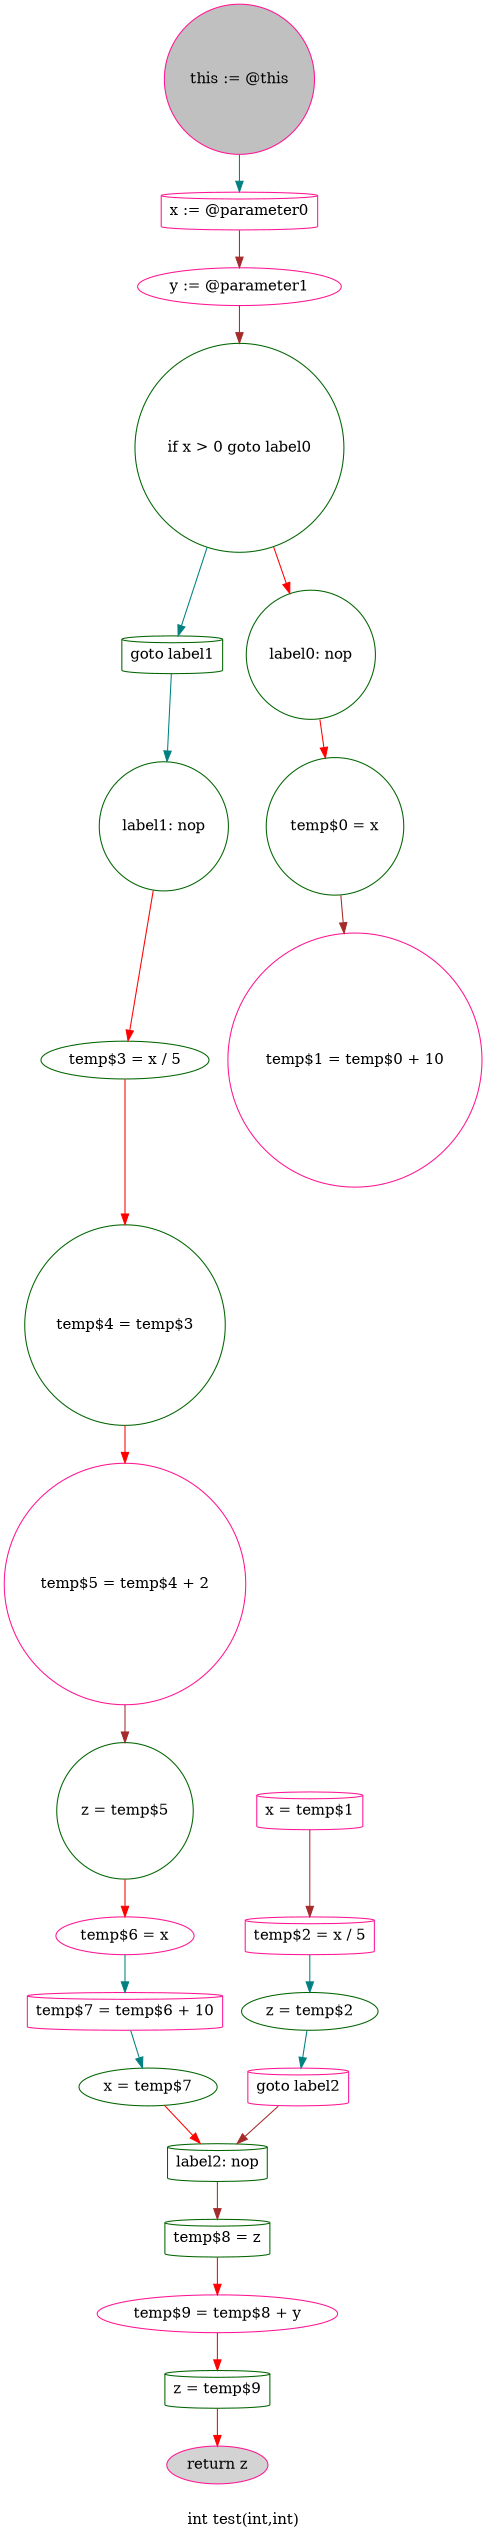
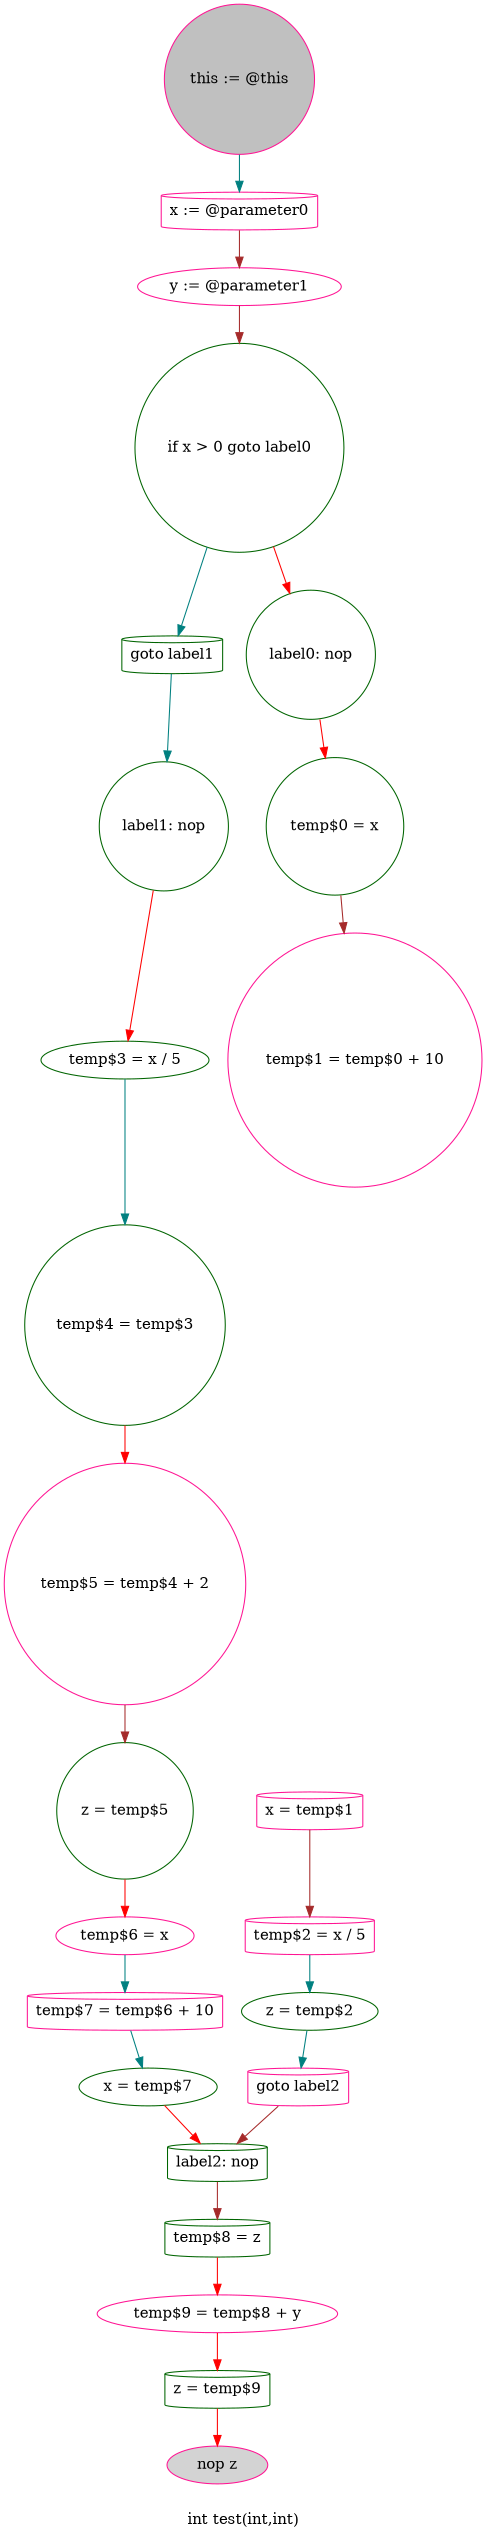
(125, 1147) -> (125, 1147)
(217, 2465) -> (217, 2465)
